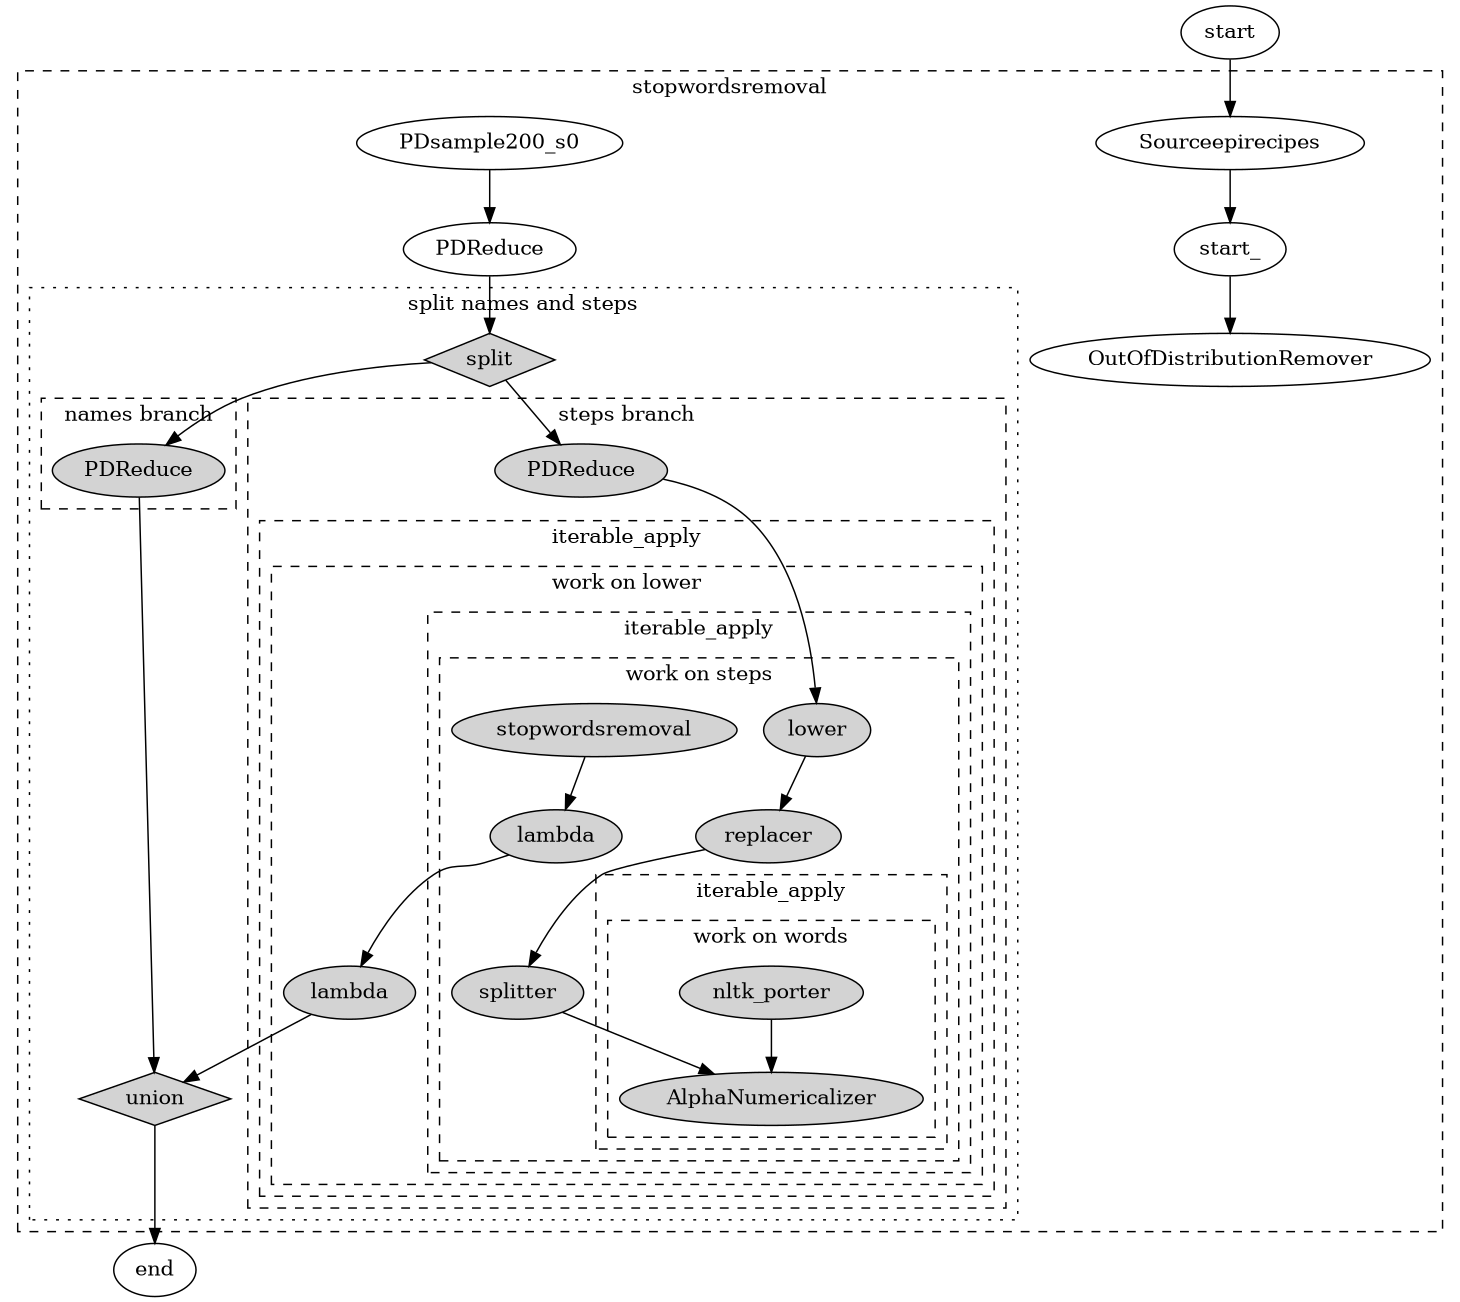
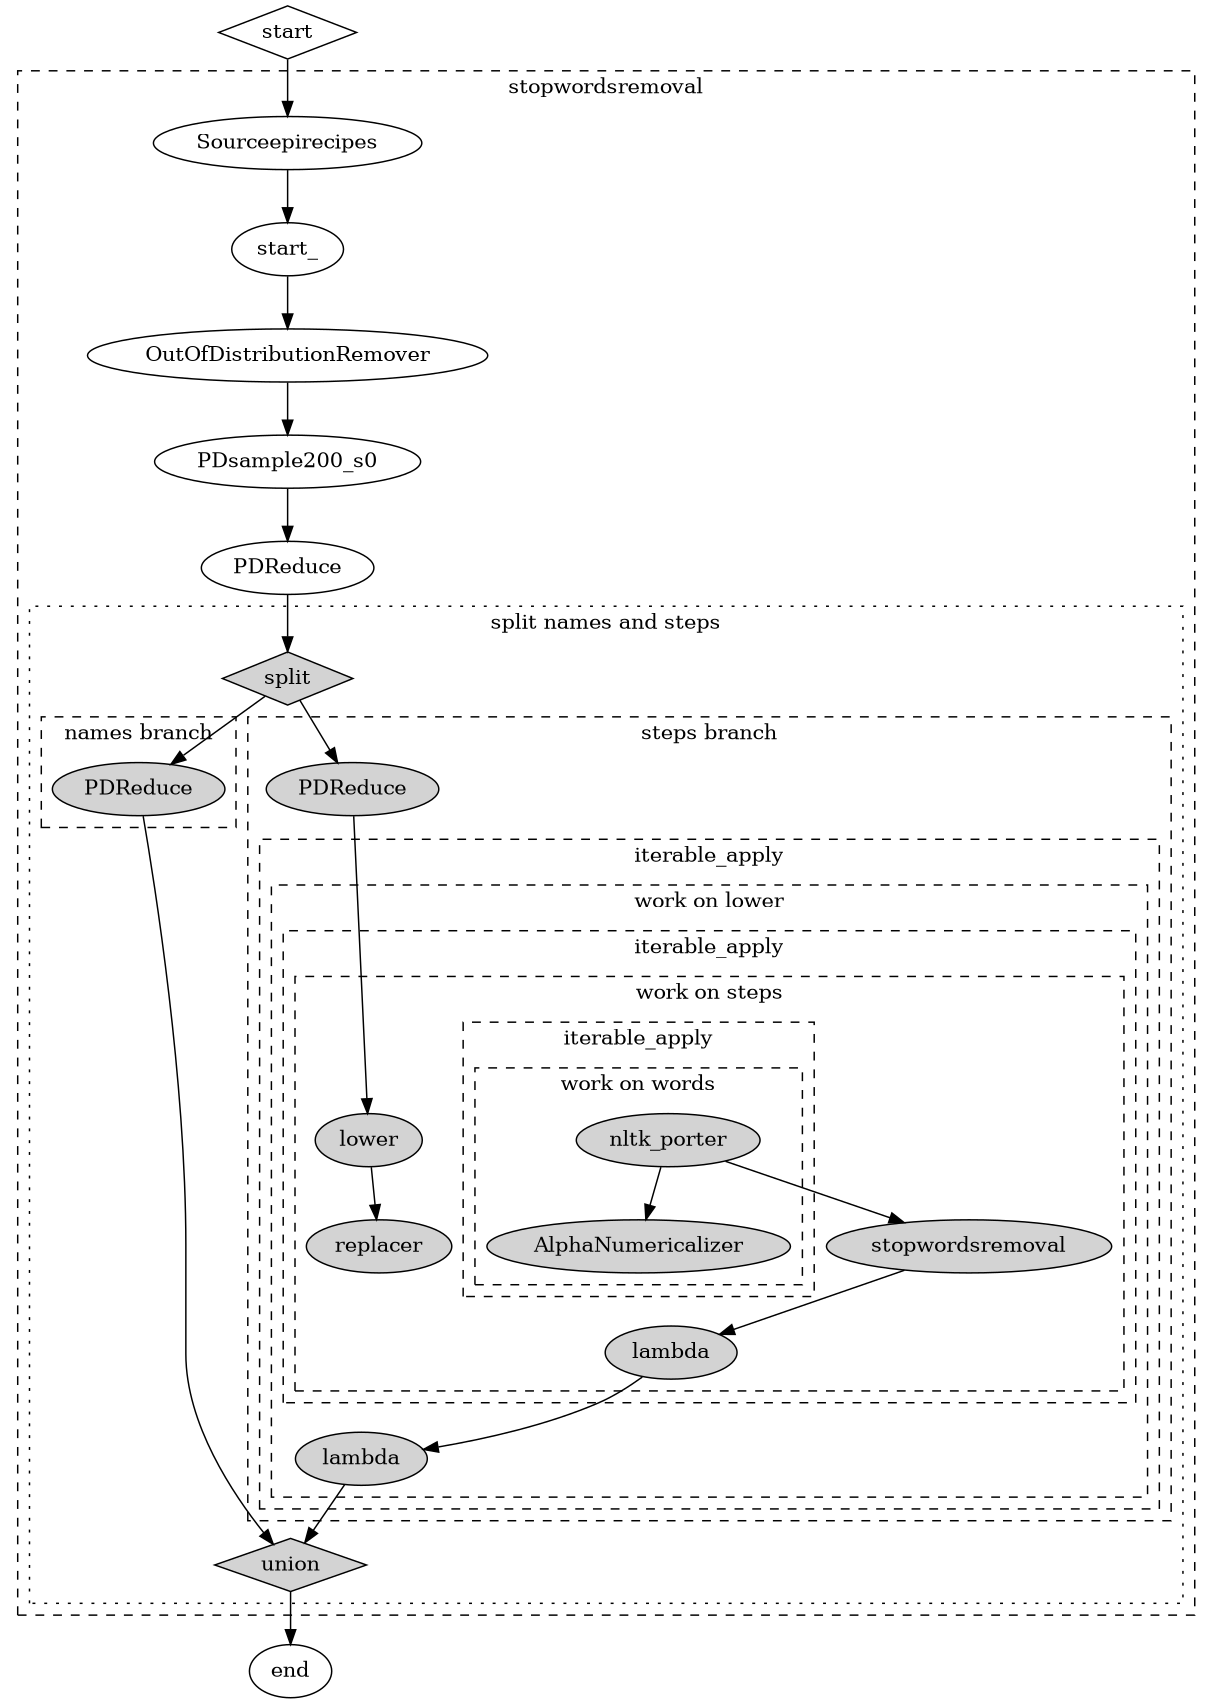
(1230, 32) -> (288, 32)
none -> (288, 401)
(518, 993) -> none
none -> (791, 1184)
